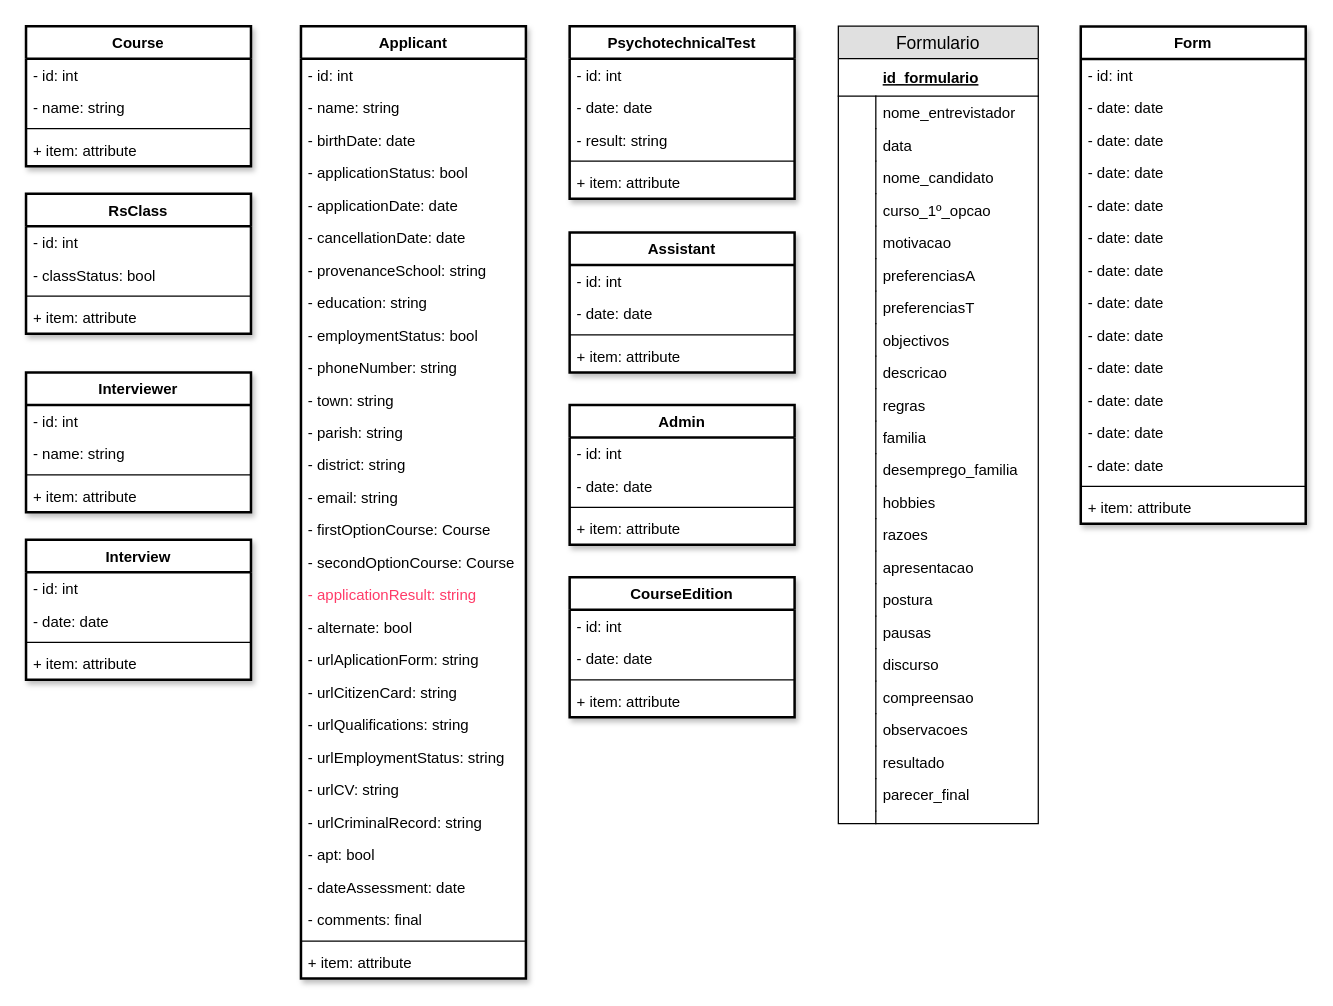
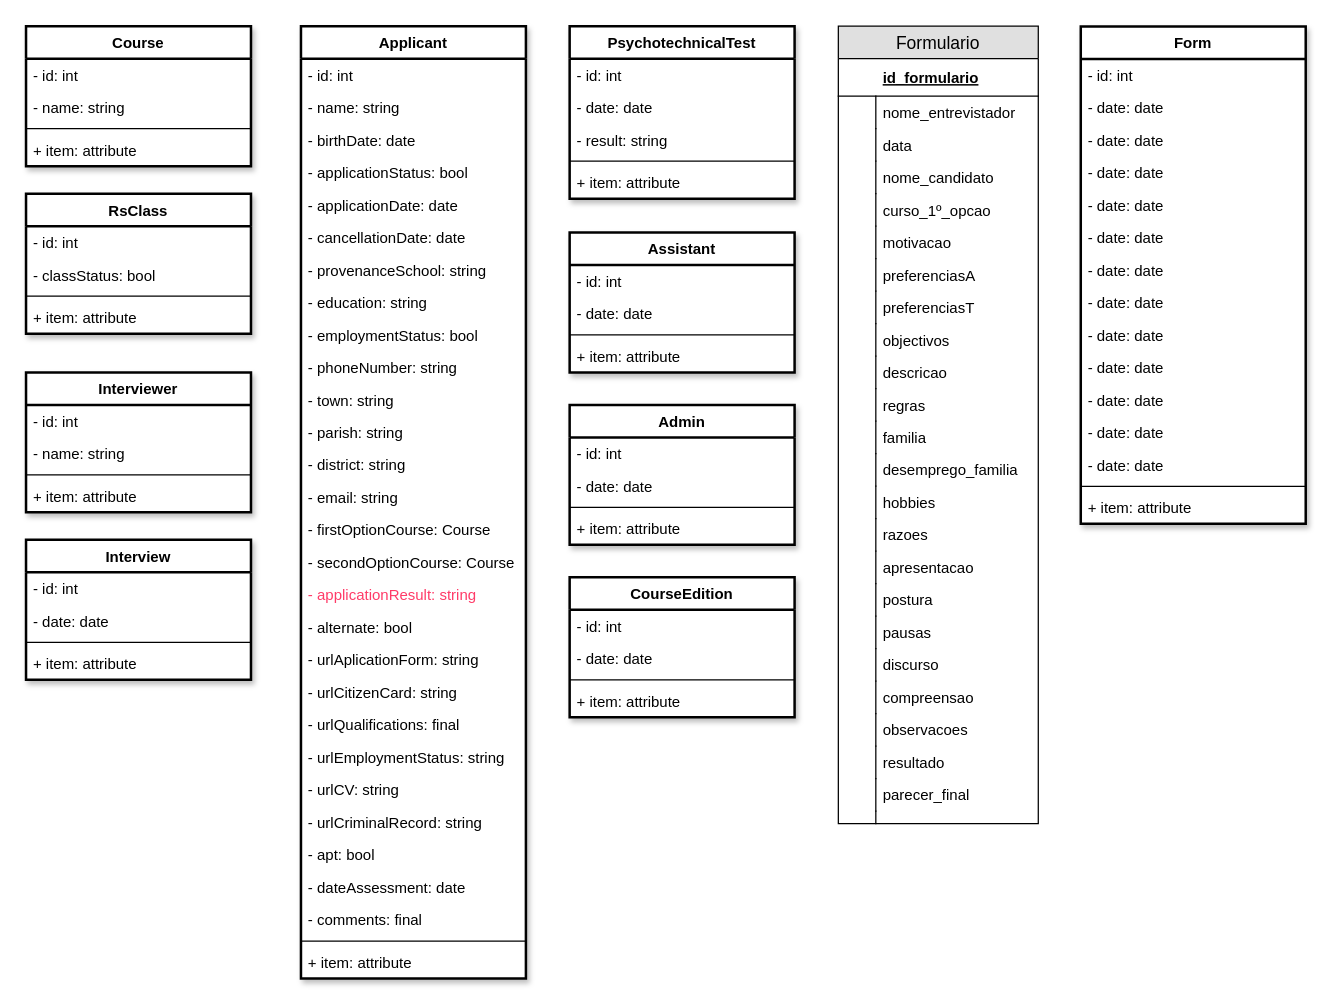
(403, 726) -> (397, 726)
